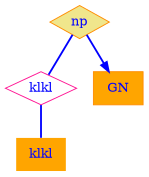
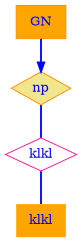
(95, 49) -> (41, 51)
